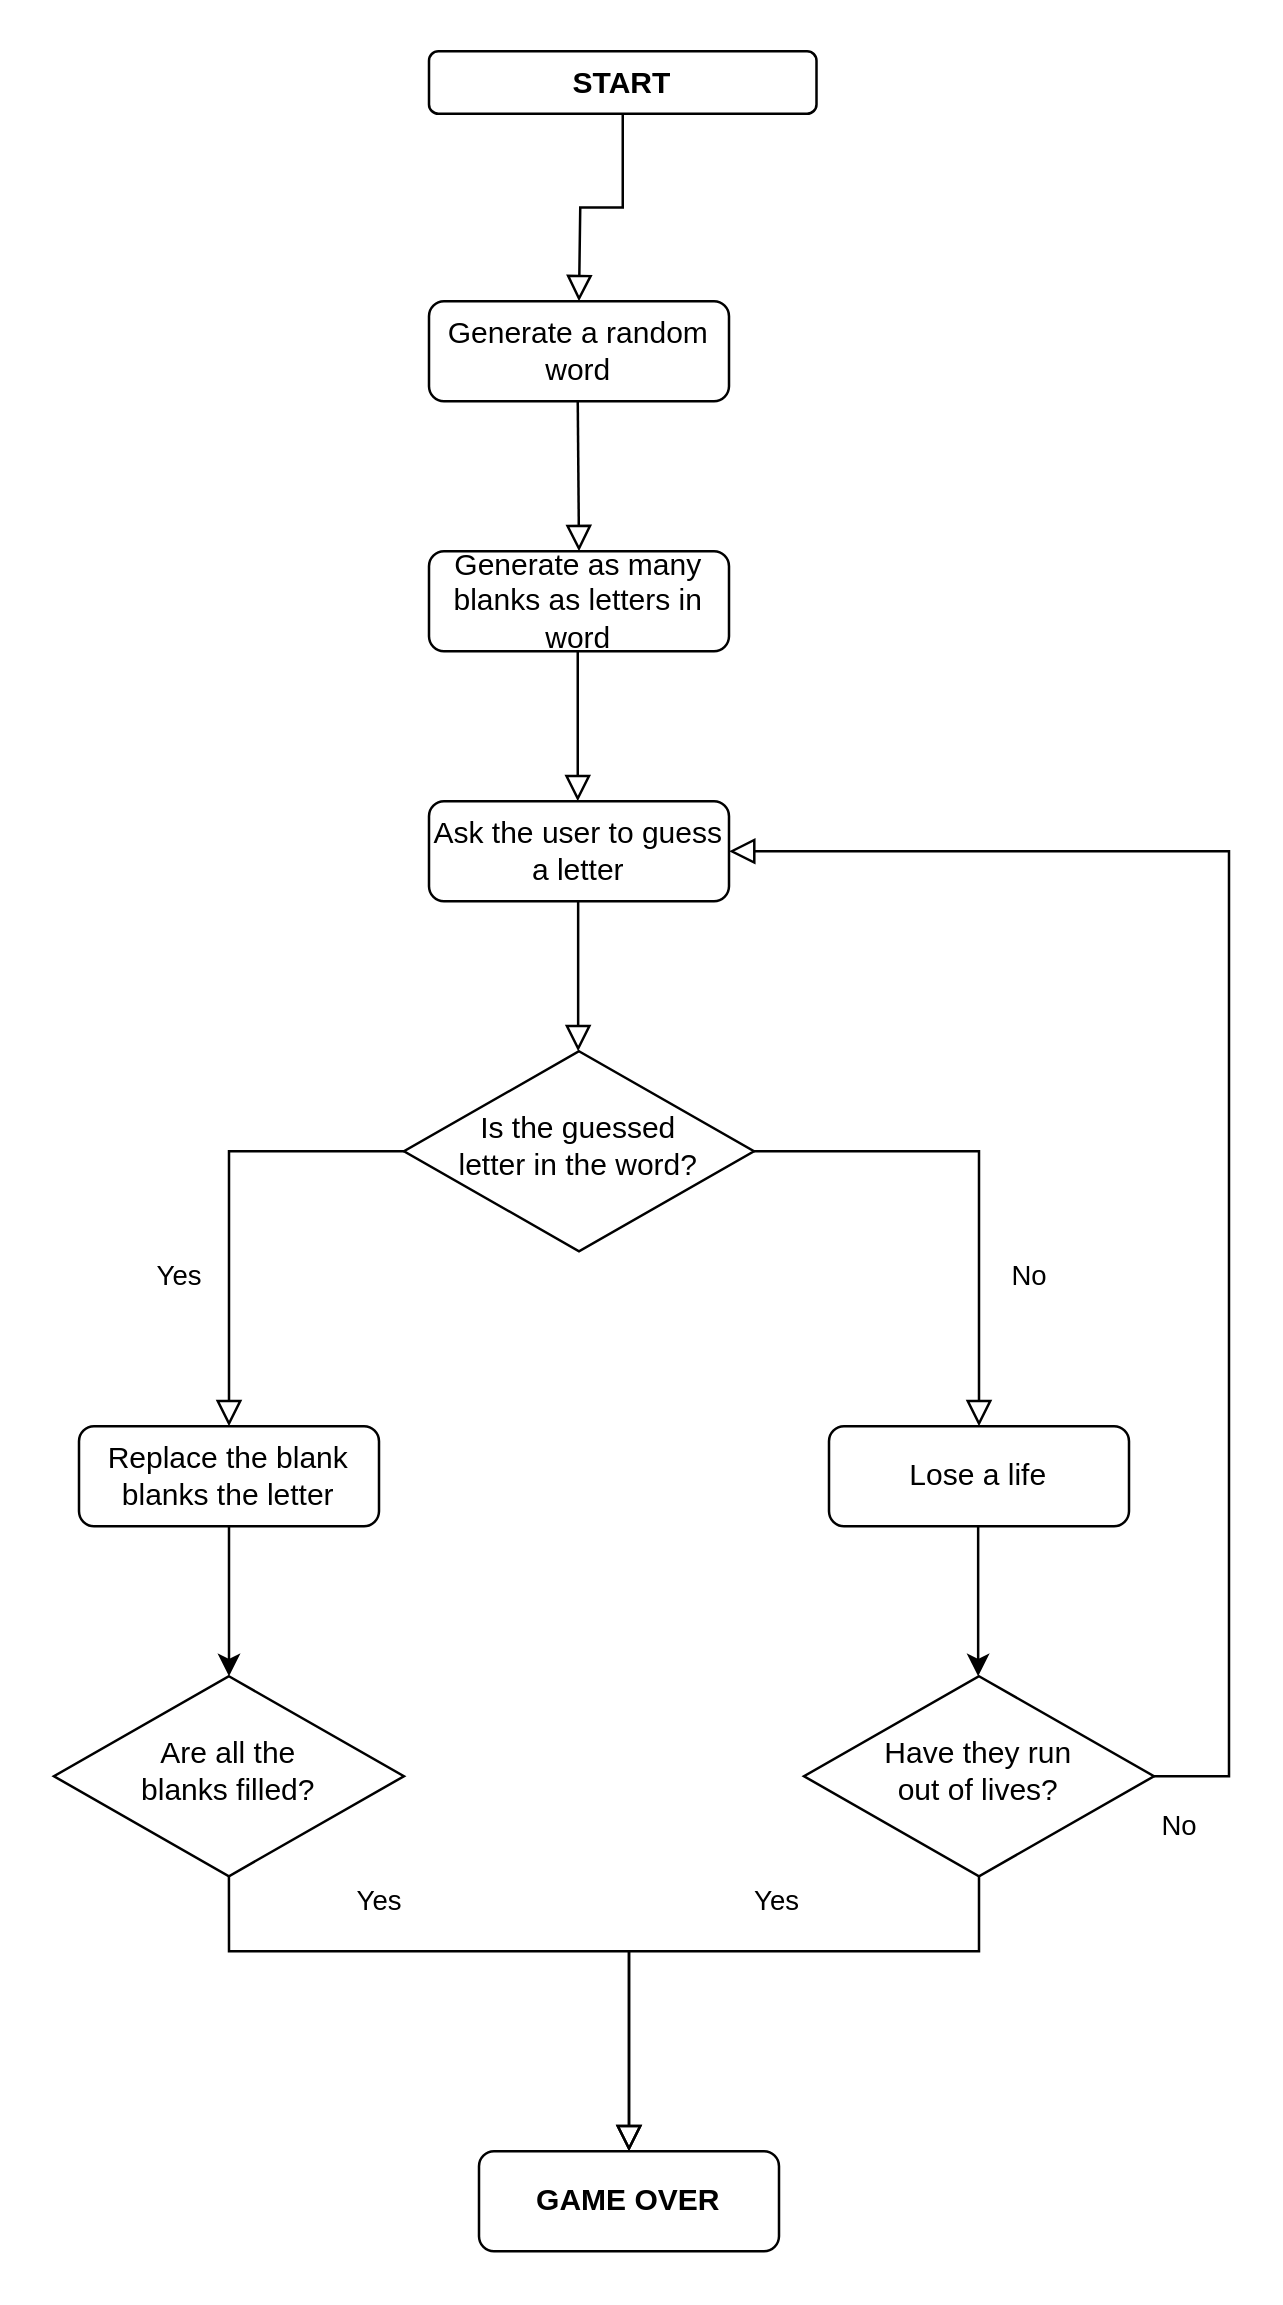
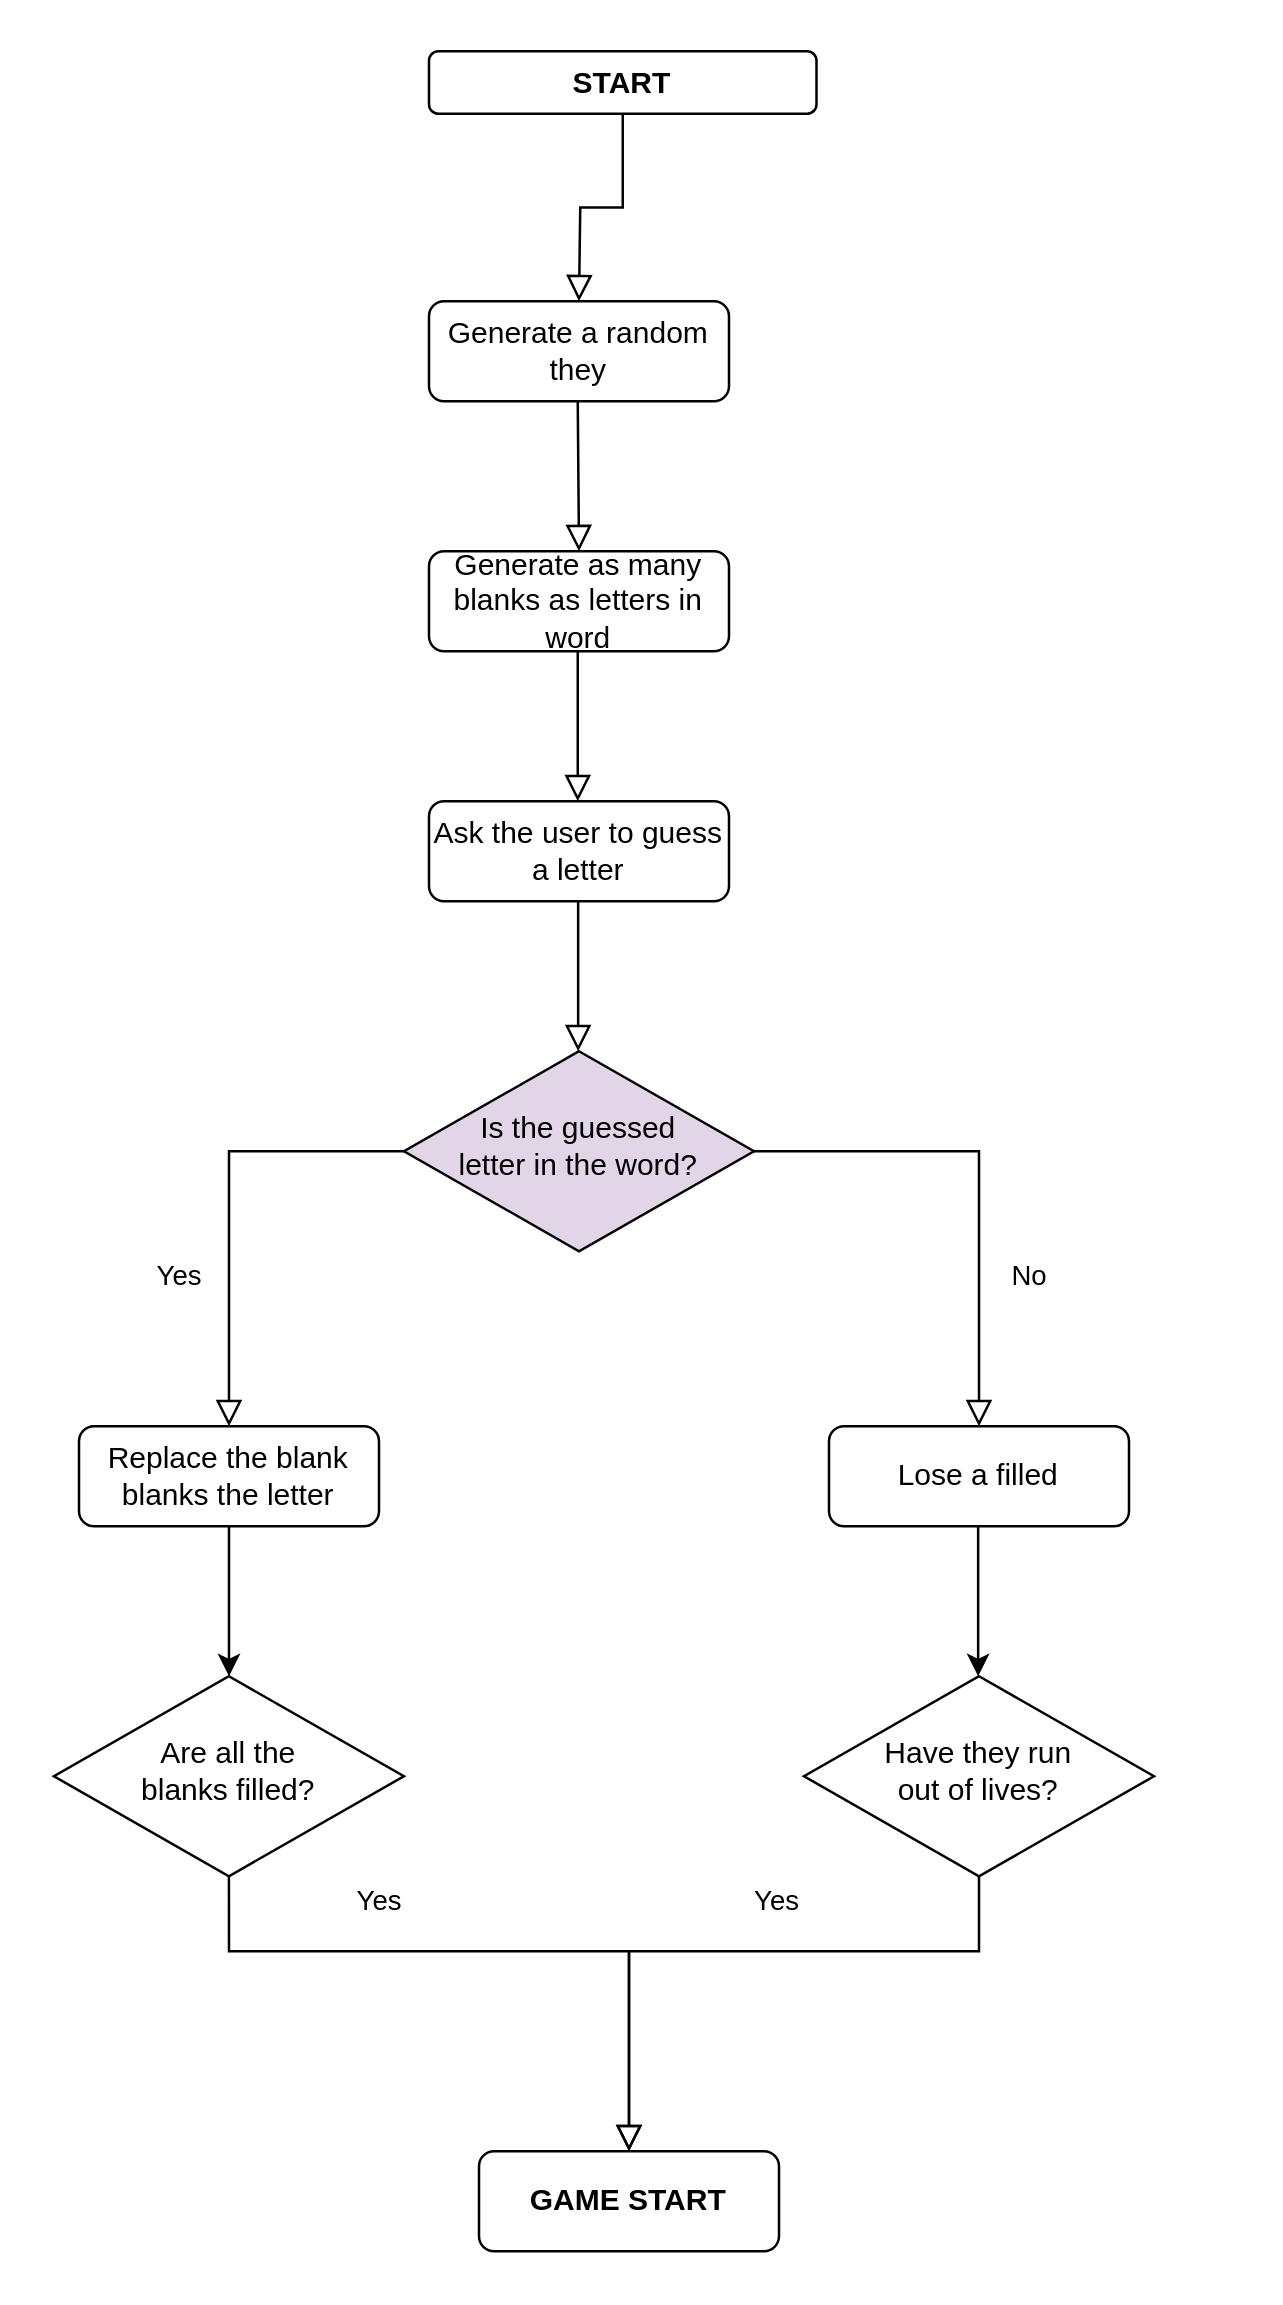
(579, 351) -> (579, 351)
(1229, 1114) -> none
(579, 1151) -> (579, 1151)
(979, 1476) -> (979, 1476)
(629, 2201) -> (629, 2201)
